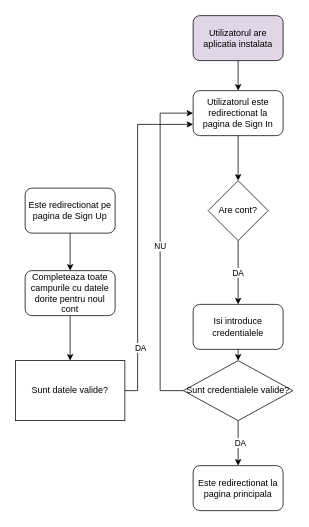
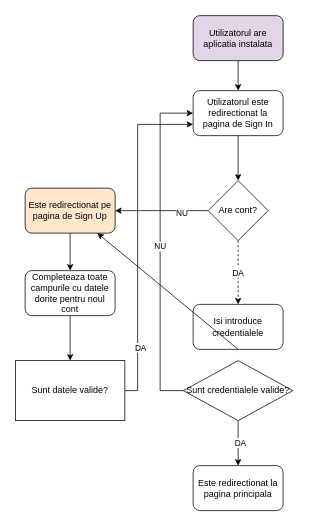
(70, 210) -> (70, 210)
none -> (164, 210)
(238, 255) -> (238, 255)
(238, 353) -> (169, 292)
